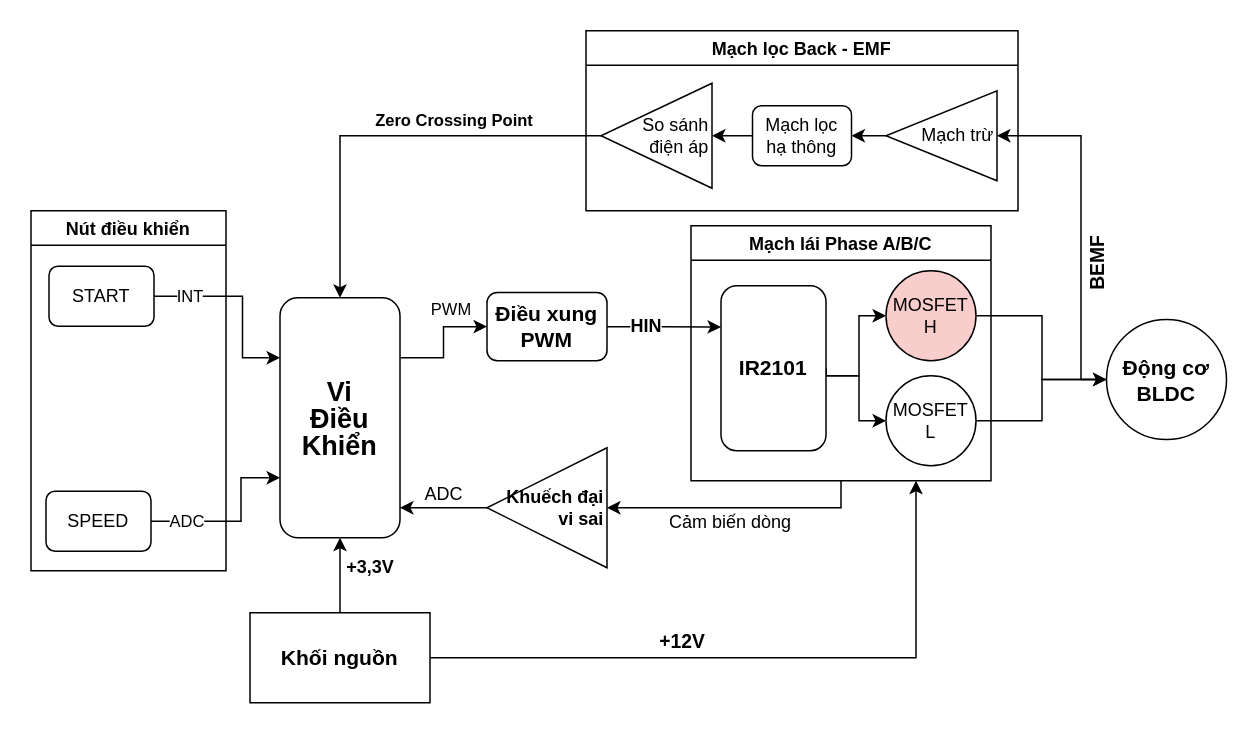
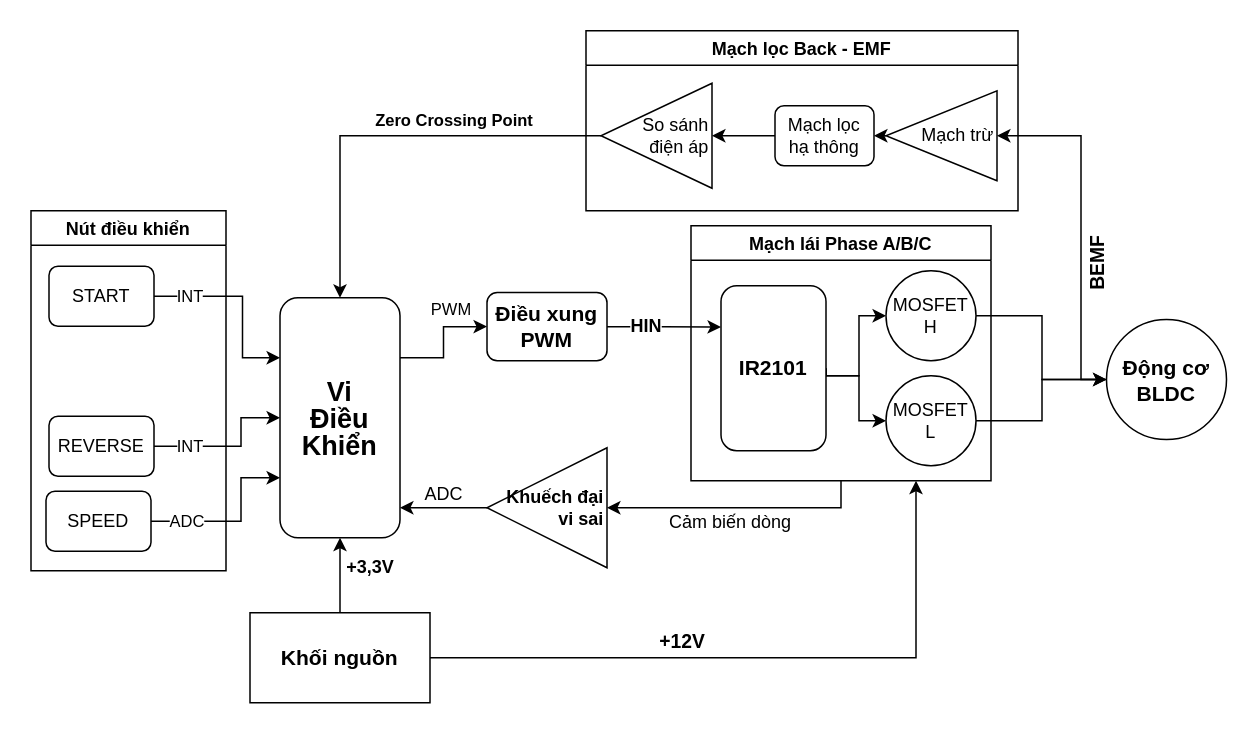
(802, 136) -> (824, 136)
(931, 316) -> (931, 316)
none -> (101, 446)
none -> (227, 446)
